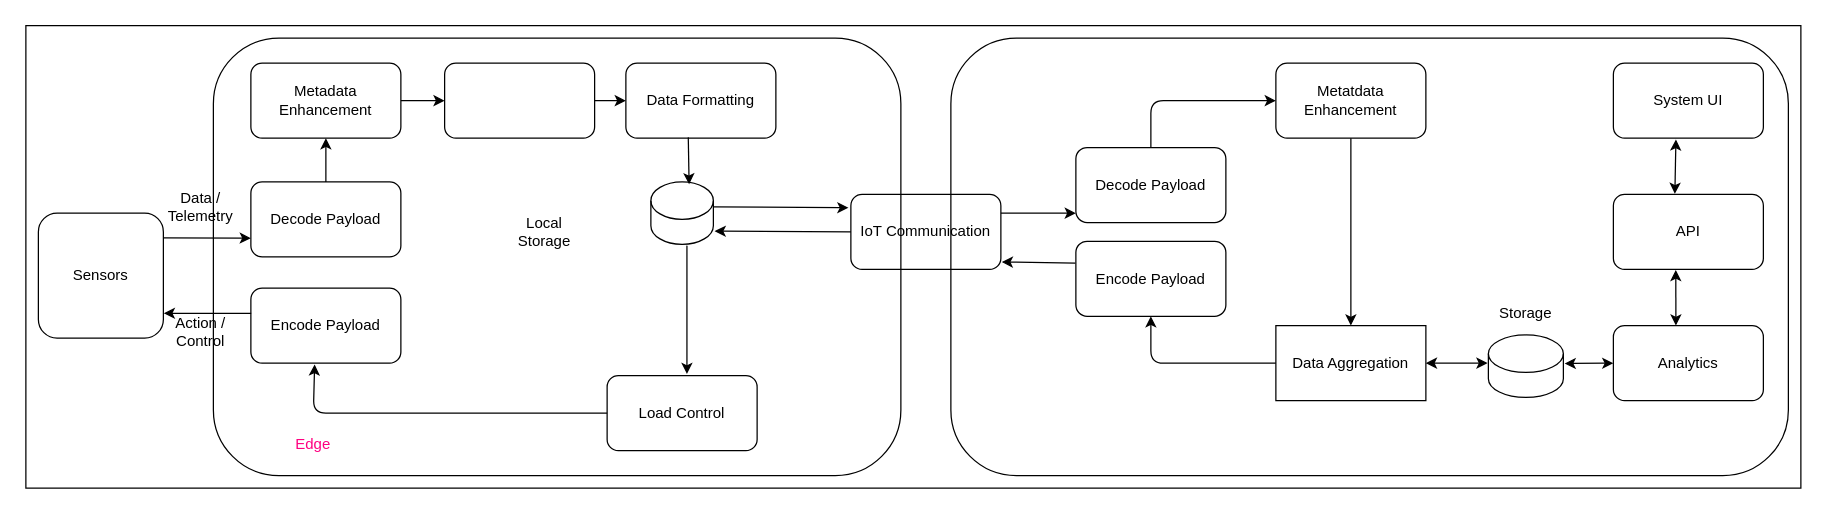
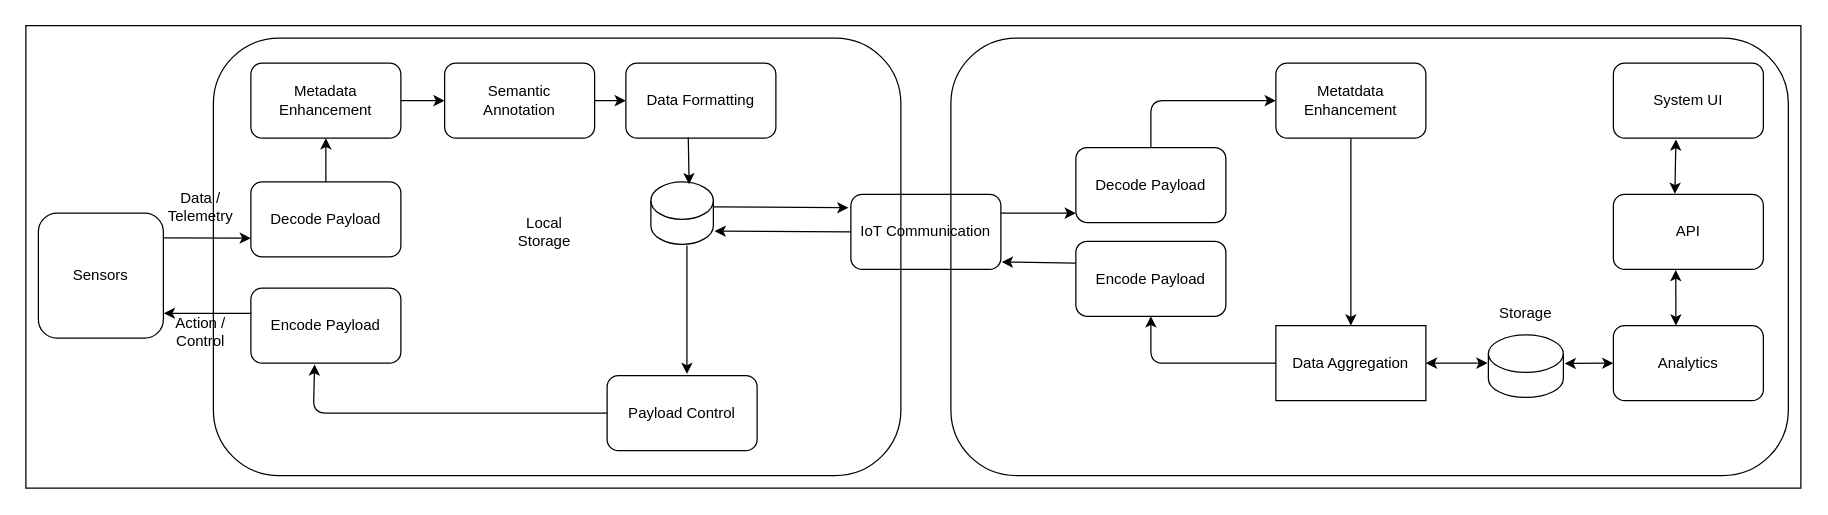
none -> (519, 101)
(682, 413) -> (682, 413)
(313, 444) -> none
